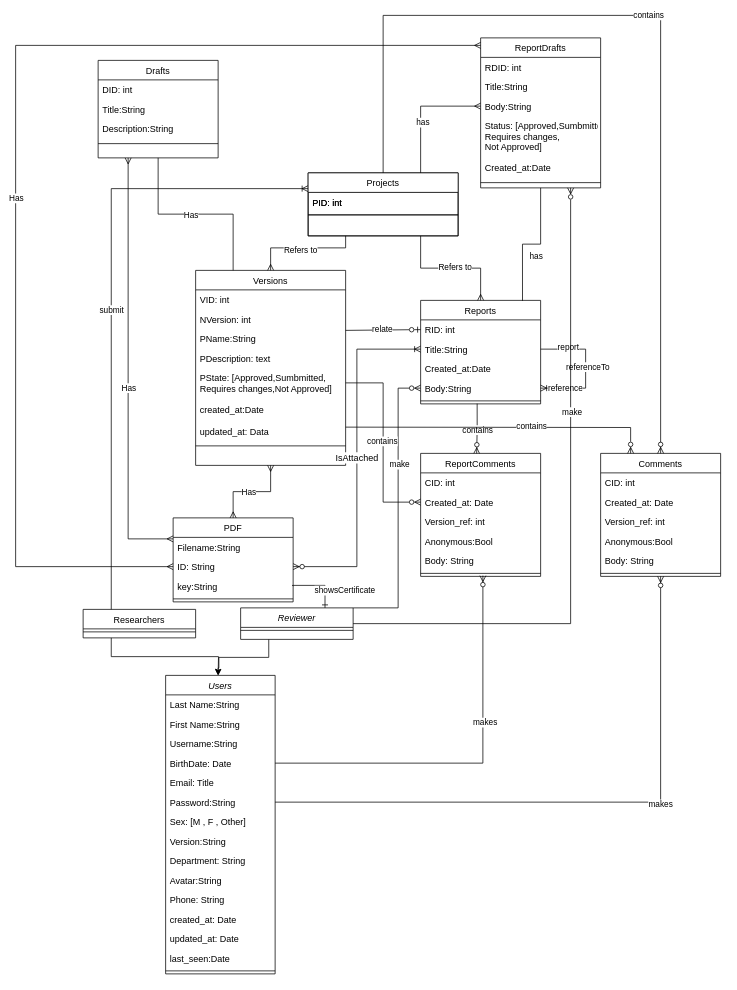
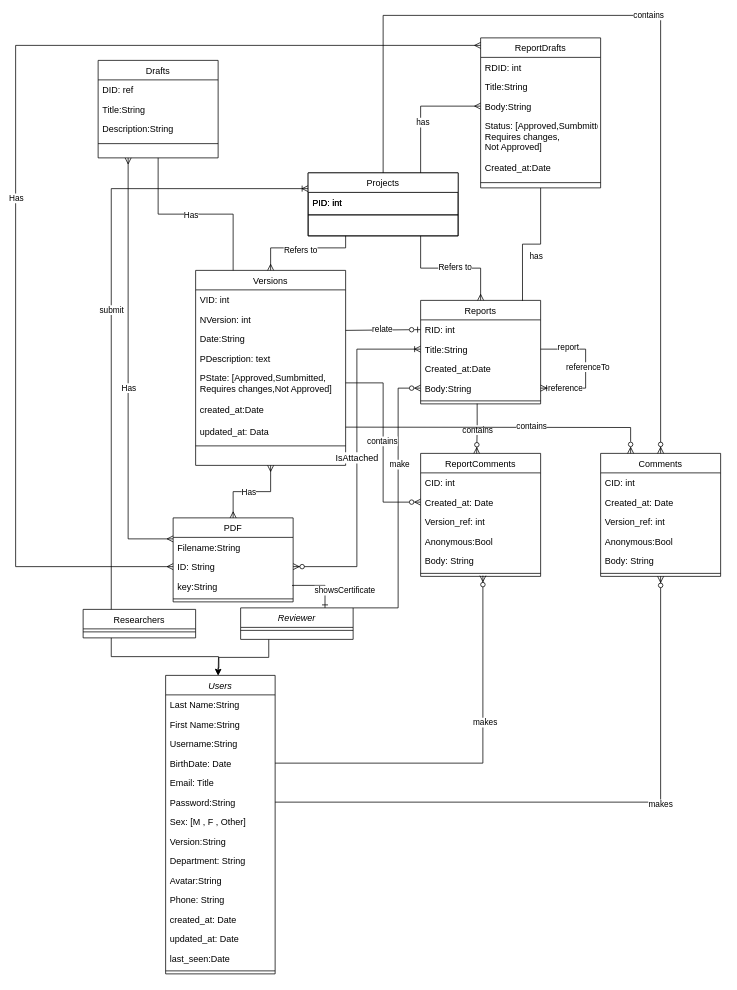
(119, 90) -> (120, 90)
(227, 339) -> (225, 339)
(570, 521) -> none
